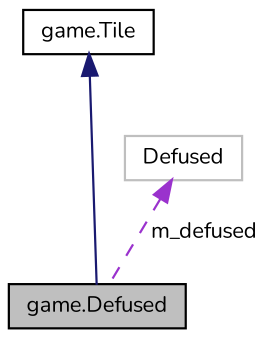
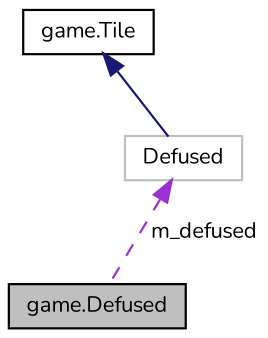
(93, 180) -> (143, 104)
